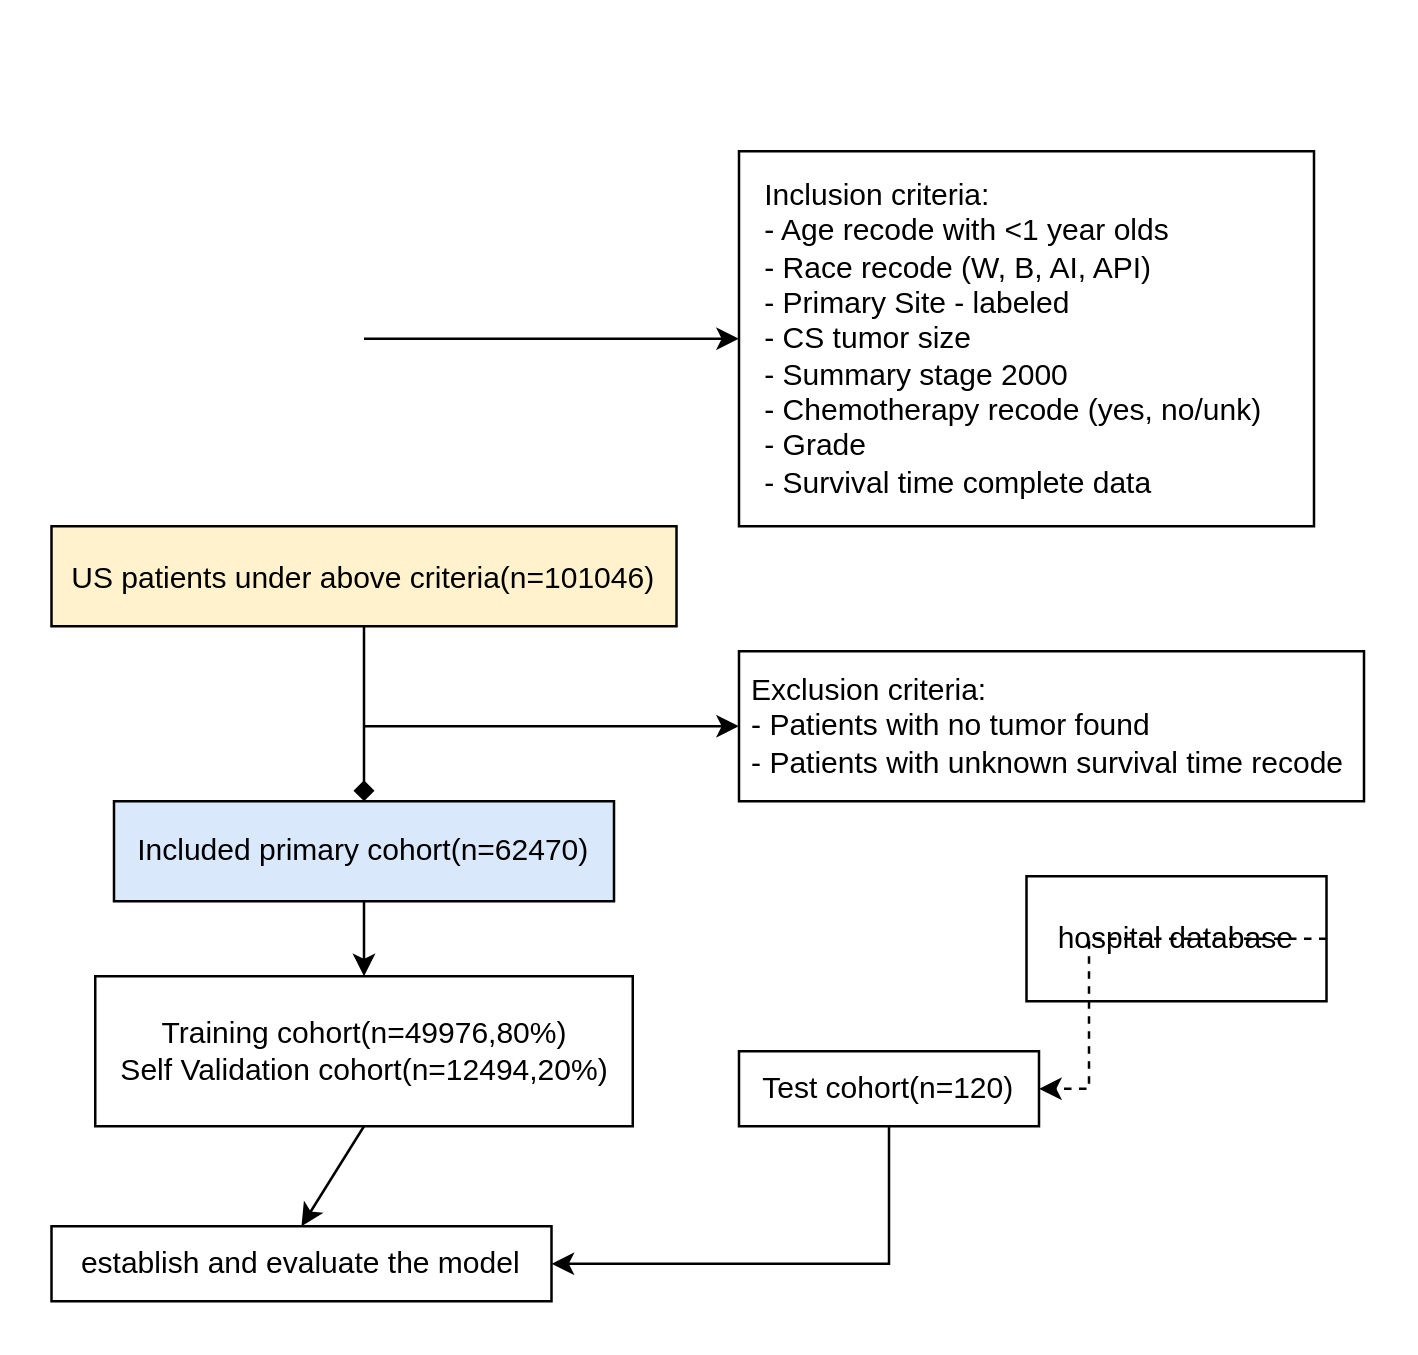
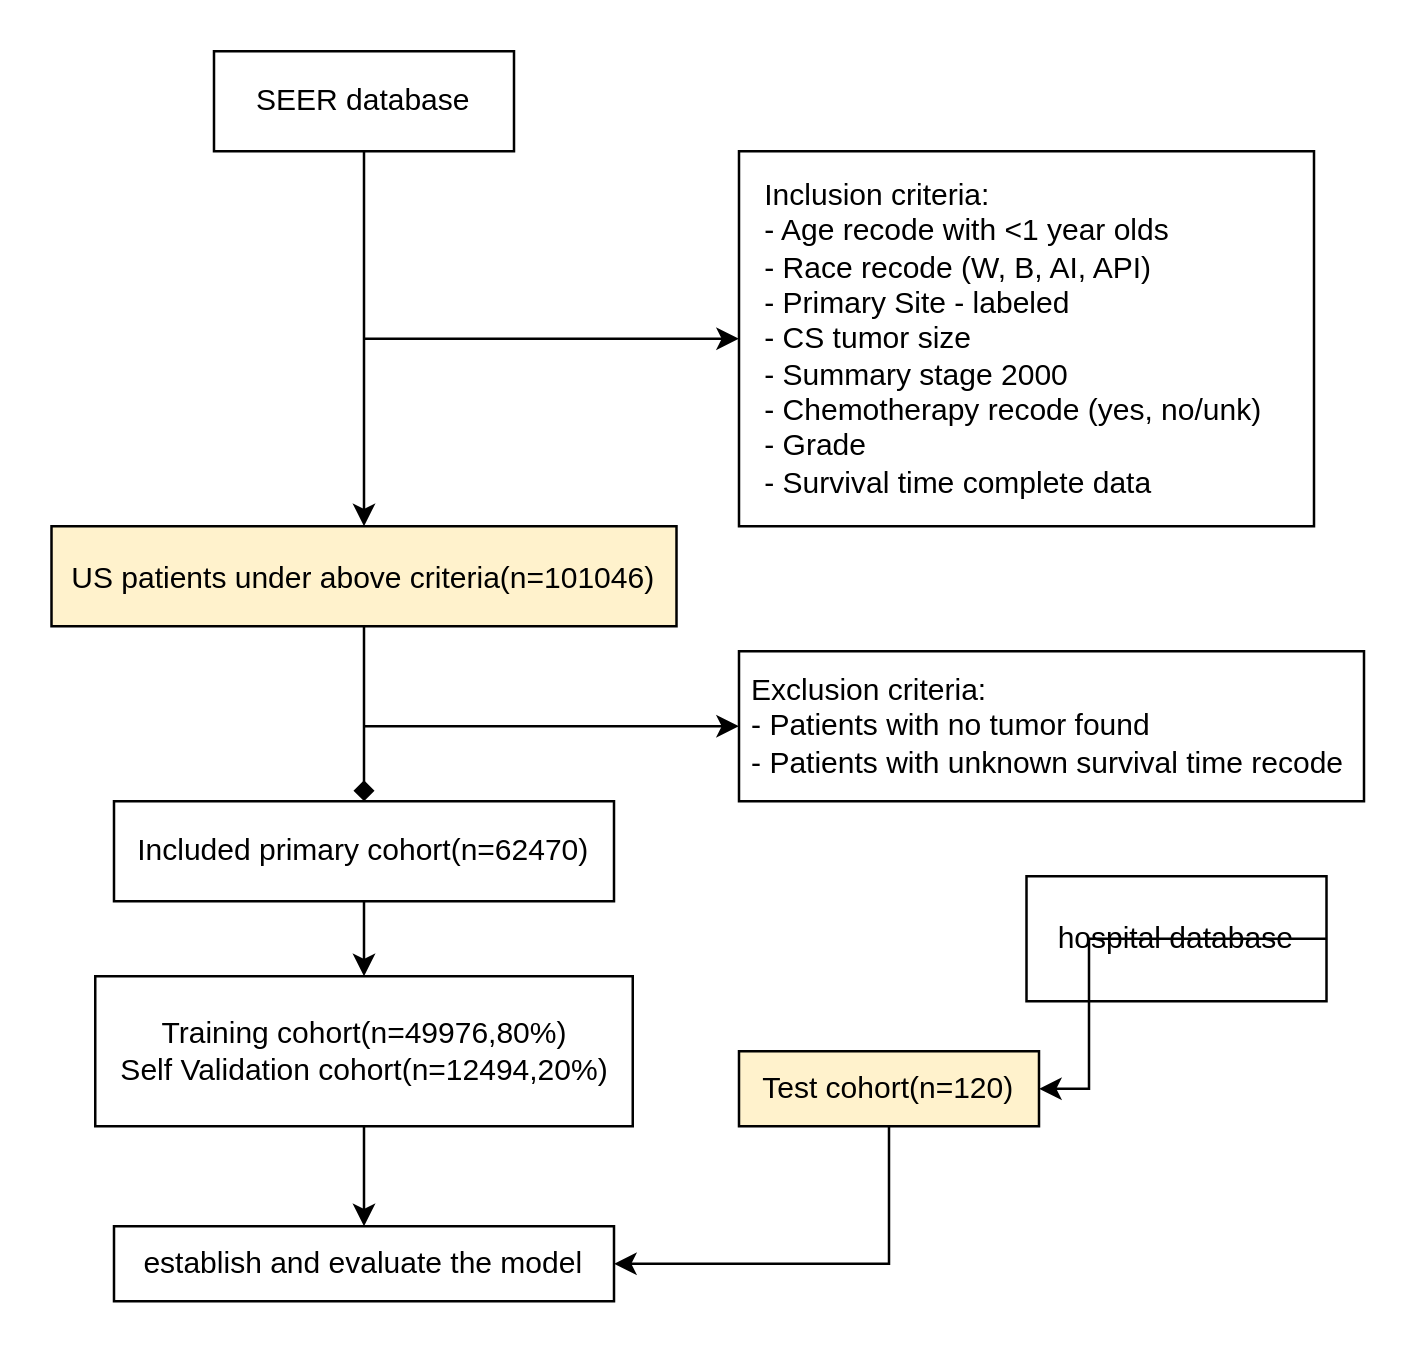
none -> (364, 101)
none -> (364, 242)
(364, 851) -> (364, 851)
(1089, 984) -> (1089, 984)
(889, 1089) -> (889, 1089)
(301, 1264) -> (364, 1264)
